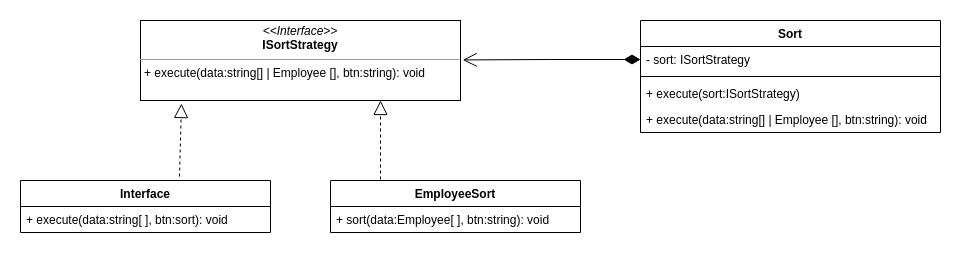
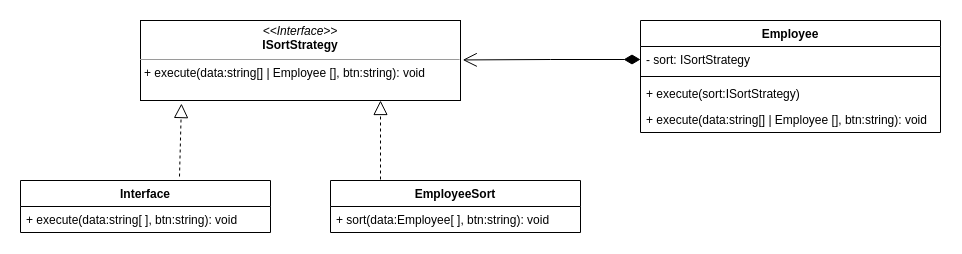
(790, 34) -> (790, 34)
(148, 220) -> (153, 220)
